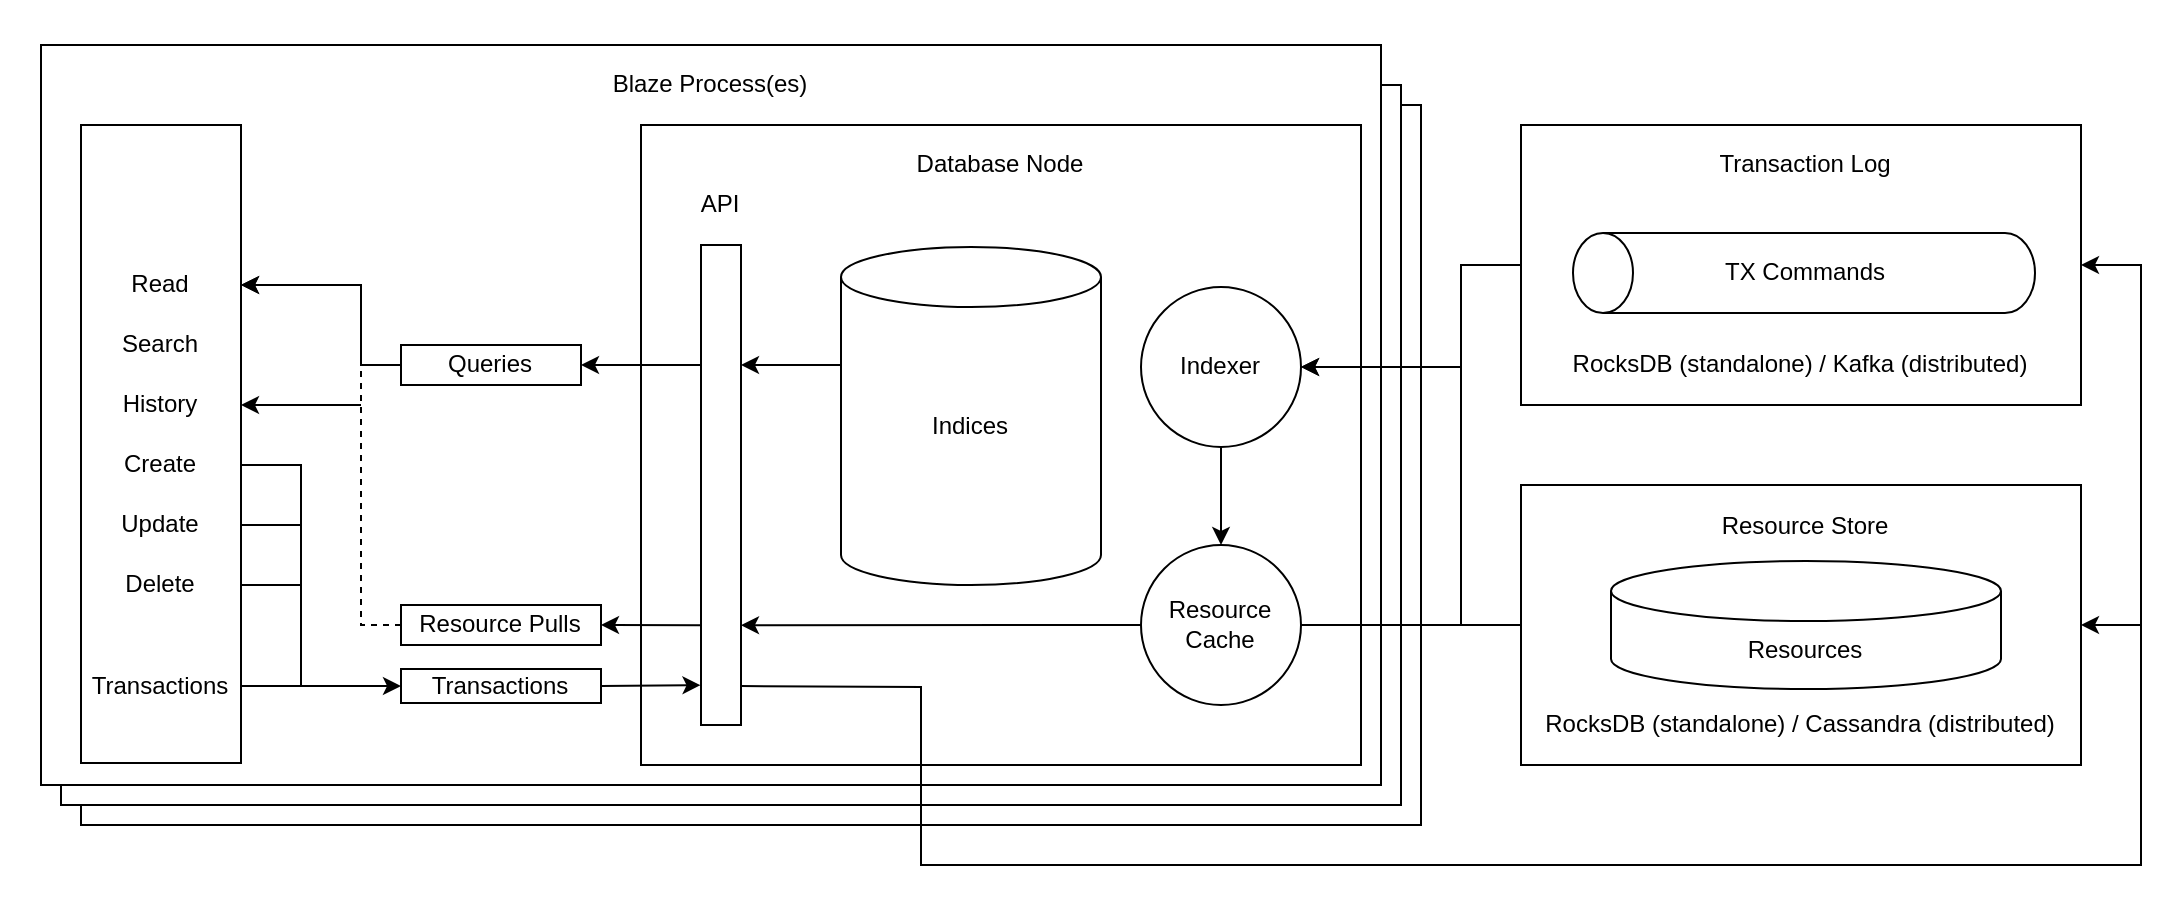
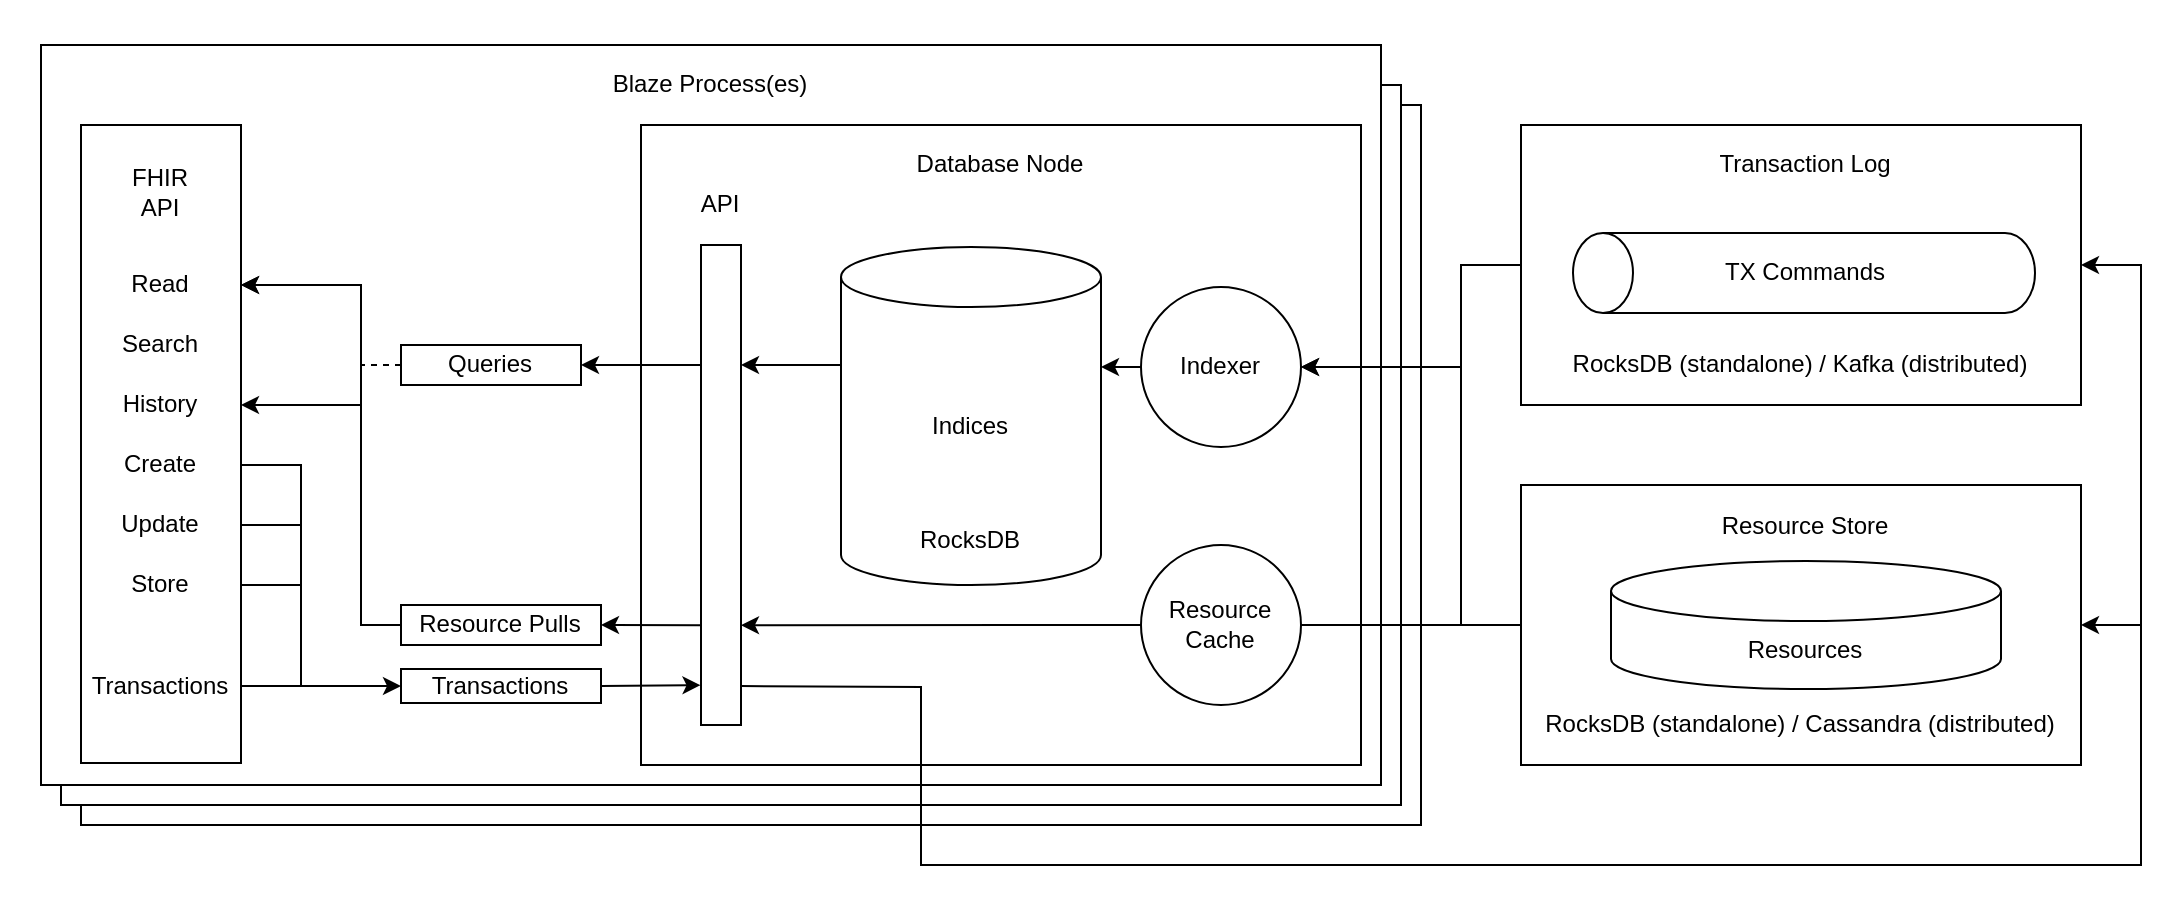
none -> (161, 193)
(380, 365) -> (380, 365)
(1221, 489) -> (1119, 367)
(361, 514) -> (361, 514)
none -> (971, 541)
(161, 585) -> (161, 585)
